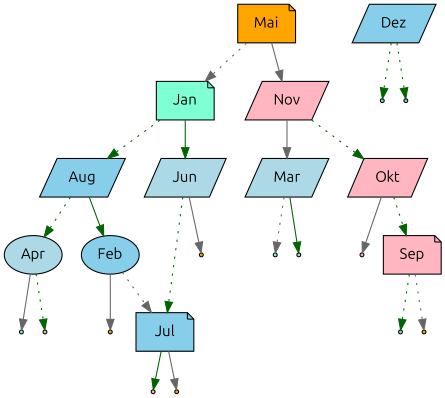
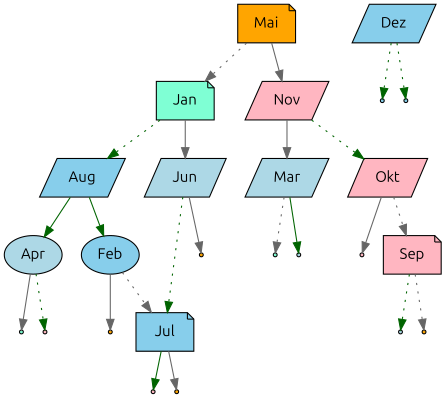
(185, 134) -> (185, 134)
(398, 211) -> (398, 211)
(60, 213) -> (60, 213)
